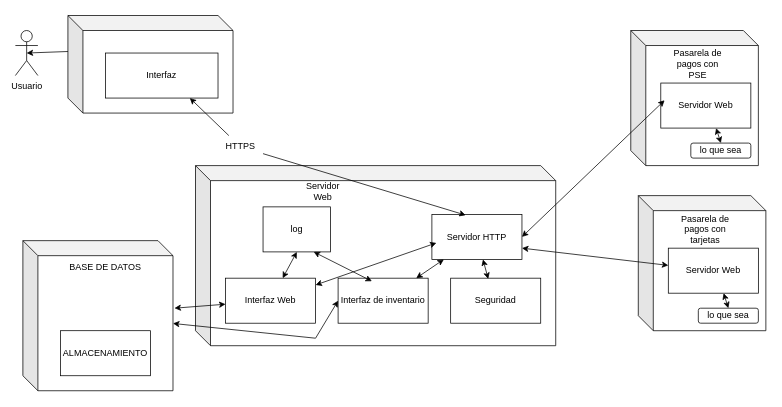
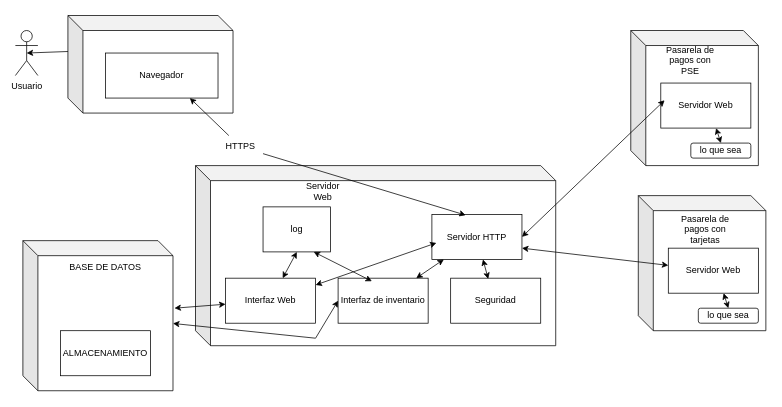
(697, 64) -> (689, 60)
(162, 75) -> (162, 75)
